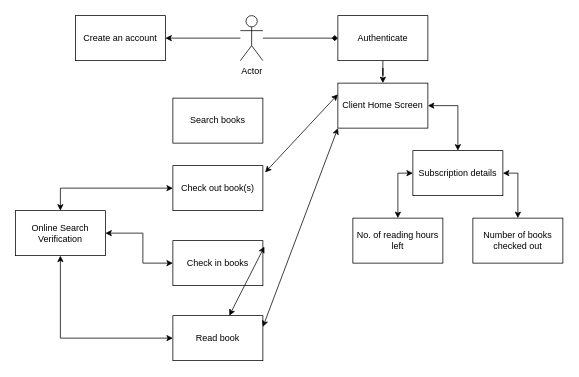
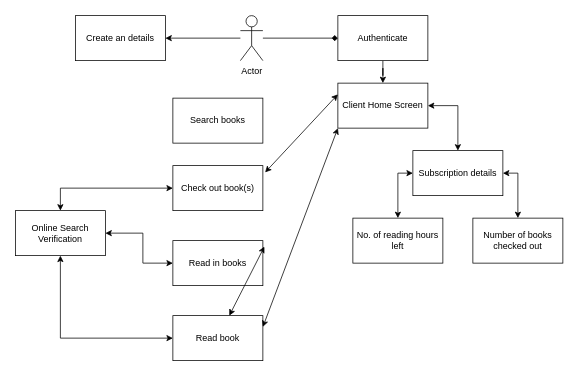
(120, 38) -> (120, 38)
(218, 263) -> (218, 263)
